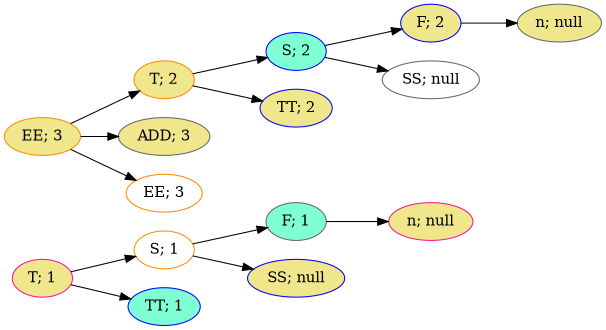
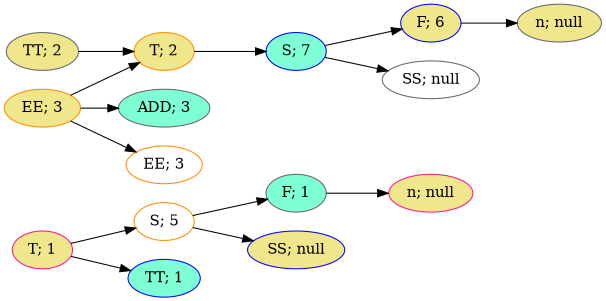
(431, 23) -> (431, 23)
(296, 51) -> (296, 51)
(222, 92) -> (101, 51)
(296, 108) -> (42, 51)
(164, 136) -> (164, 108)
(164, 250) -> (164, 222)
